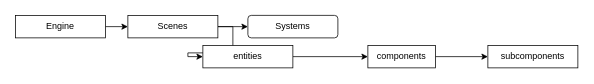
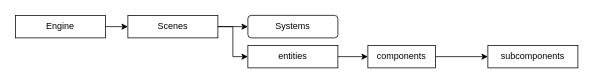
(248, 57) -> (293, 57)
